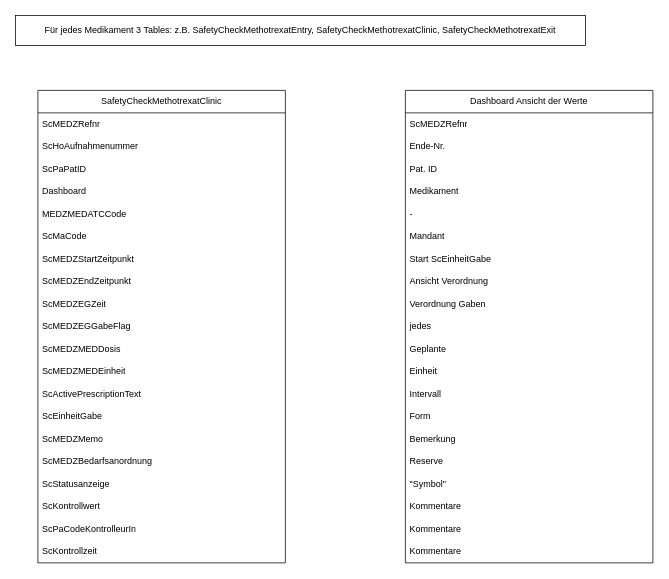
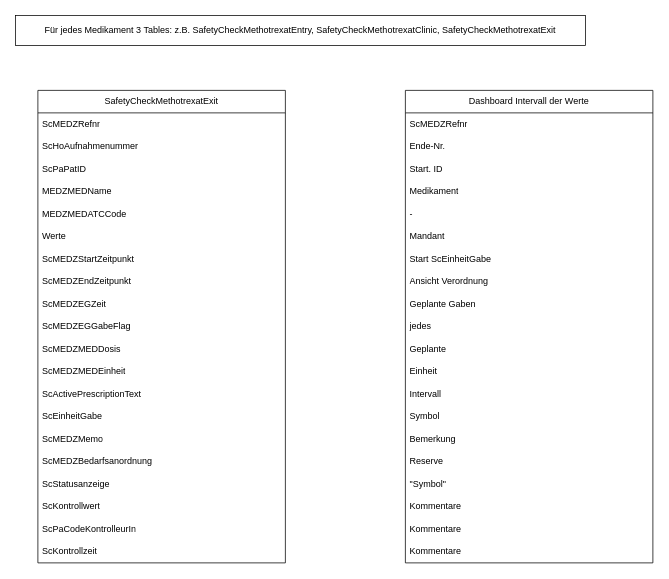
(162, 102) -> (162, 102)
(529, 102) -> (529, 102)
(425, 169) -> (430, 169)
(65, 192) -> (70, 192)
(63, 237) -> (55, 237)
(449, 304) -> (443, 304)
(420, 417) -> (424, 417)
